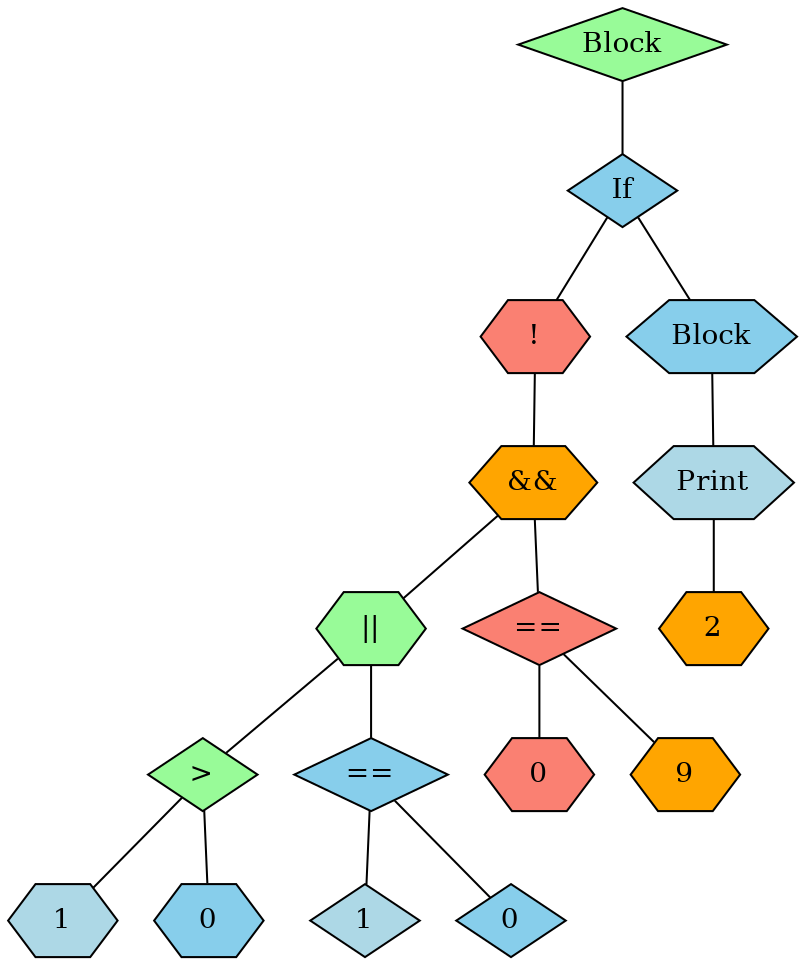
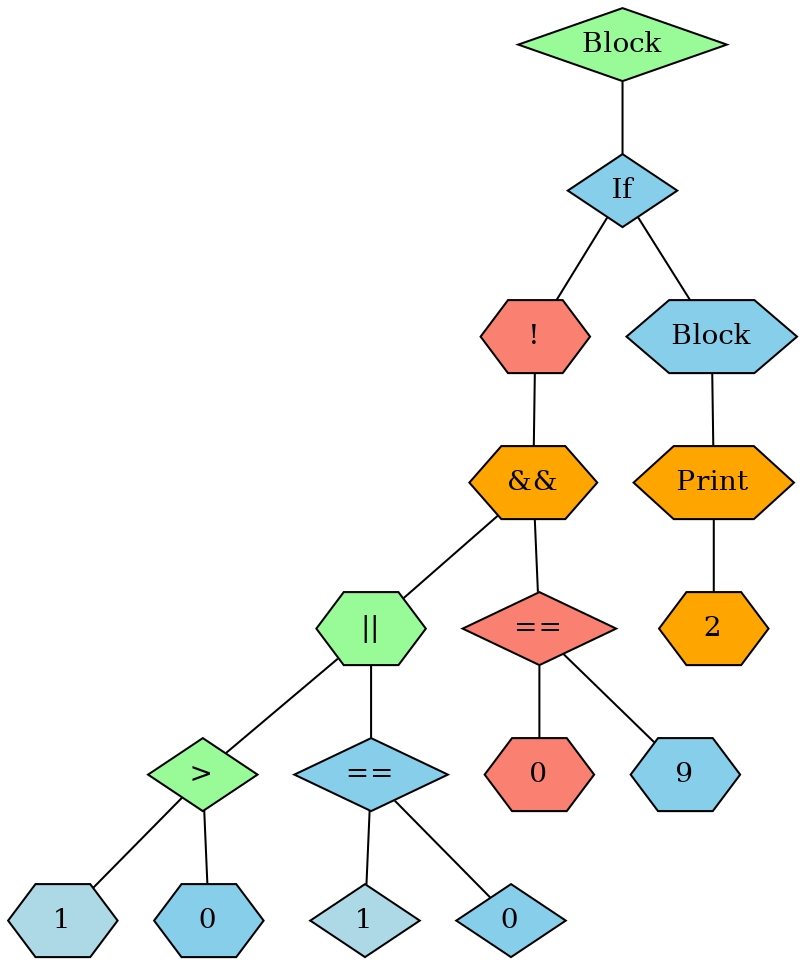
(714, 483) -> (714, 483)
(685, 775) -> (685, 775)
